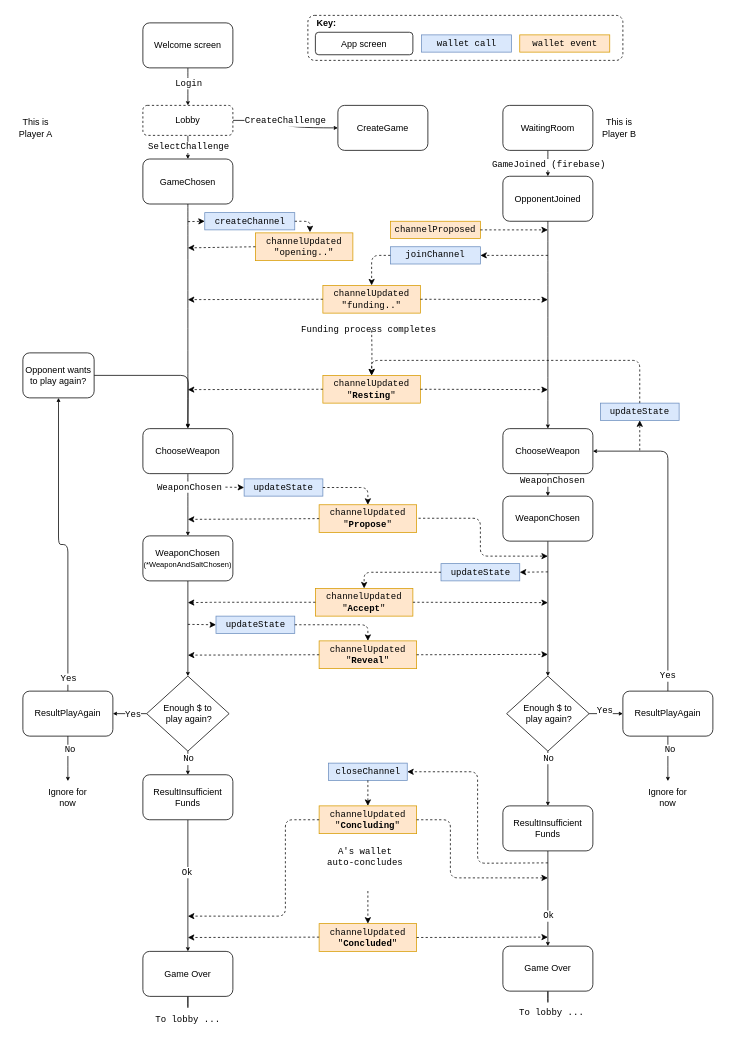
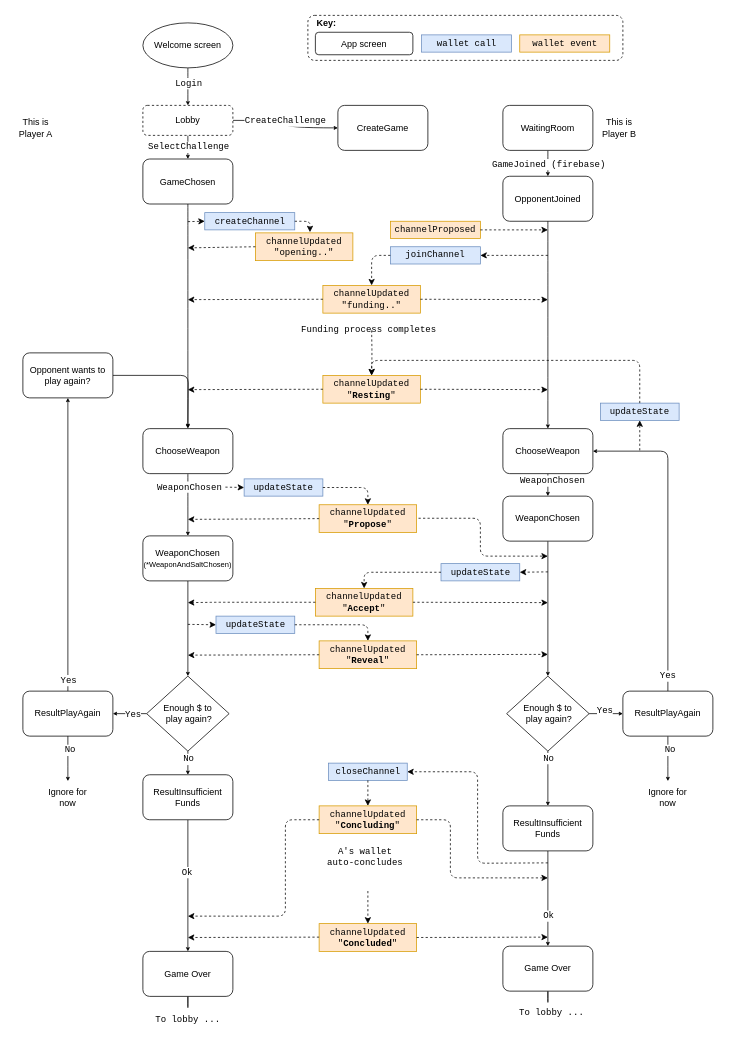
(188, 45) -> (188, 45)
(59, 375) -> (68, 375)
